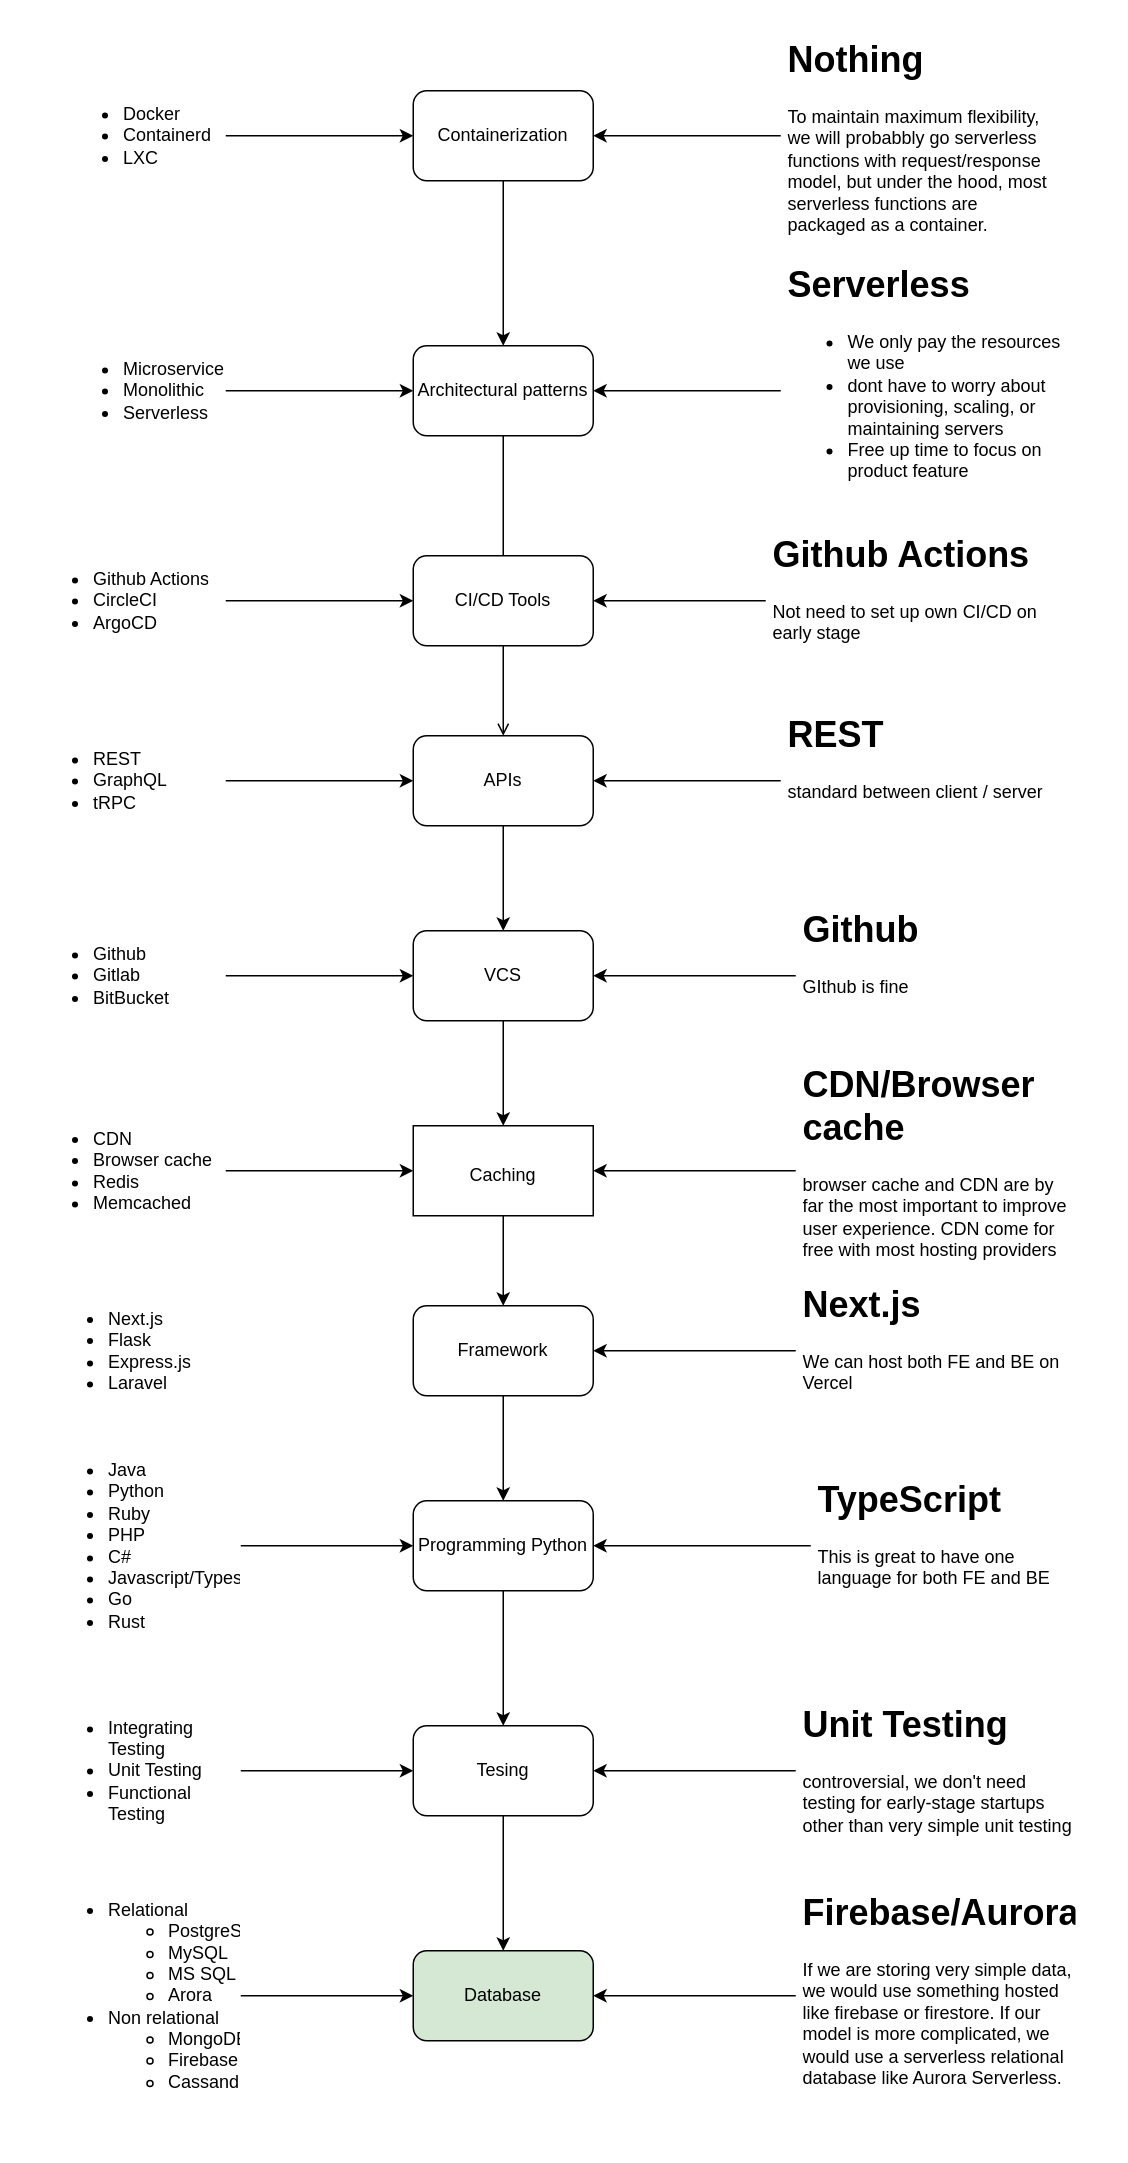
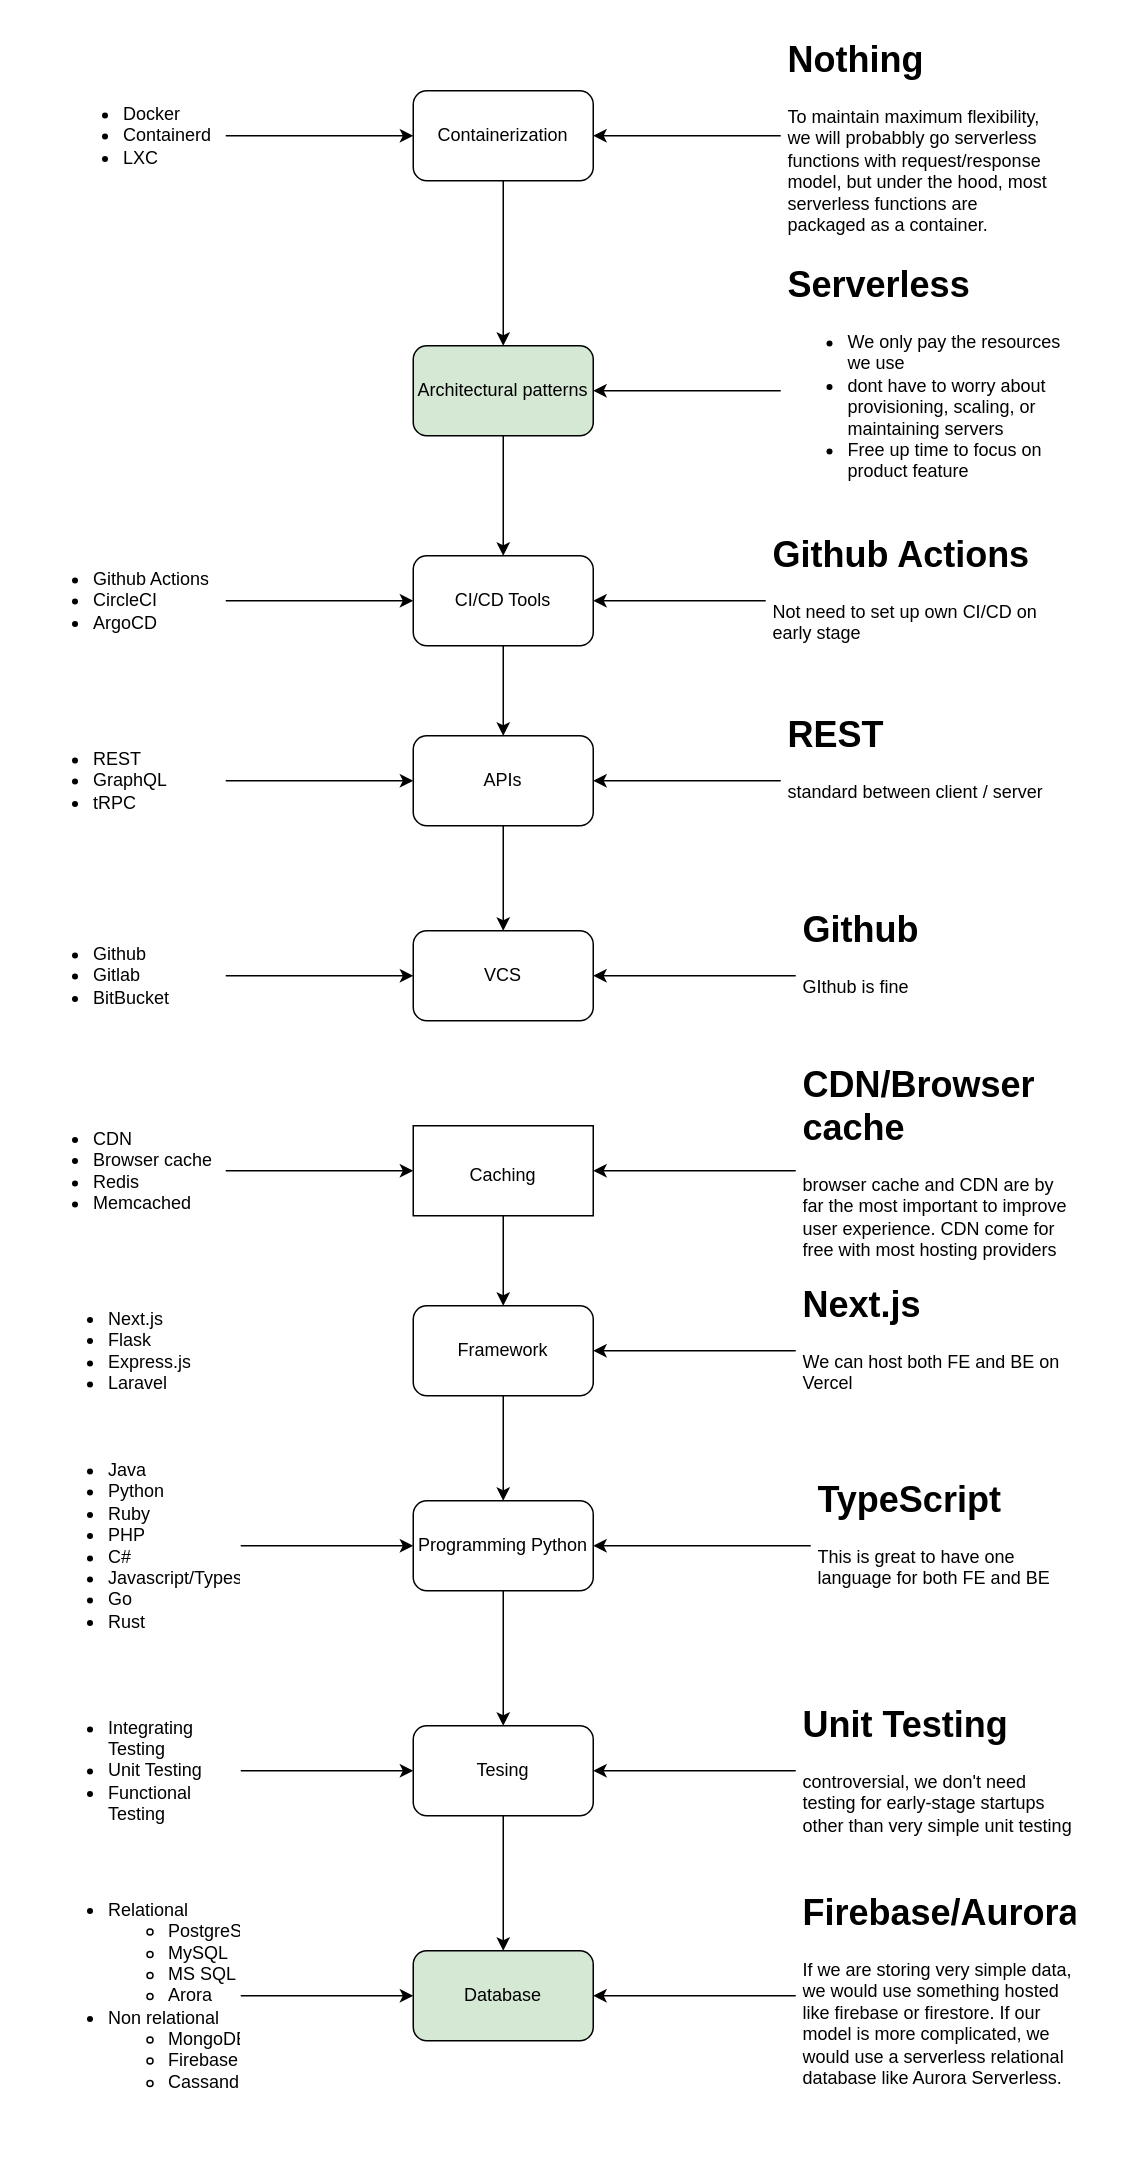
(143, 391) -> none
(314, 391) -> none
(503, 391) -> (503, 391)
(503, 548) -> (503, 544)
(503, 726) -> (503, 724)
(503, 1068) -> none
